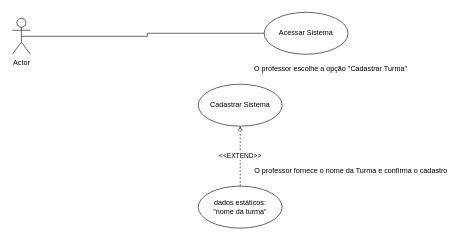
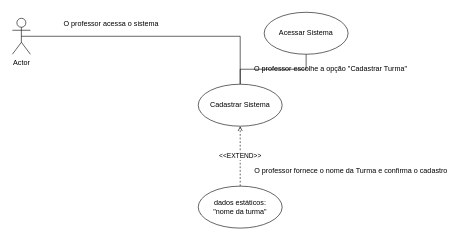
none -> (111, 24)
(203, 33) -> (208, 36)
none -> (282, 69)
